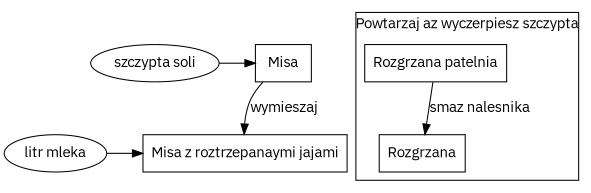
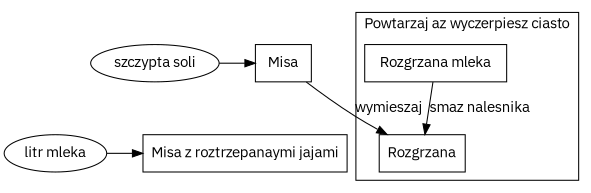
(467, 24) -> (467, 24)
(436, 63) -> (436, 63)
(250, 101) -> (341, 107)
